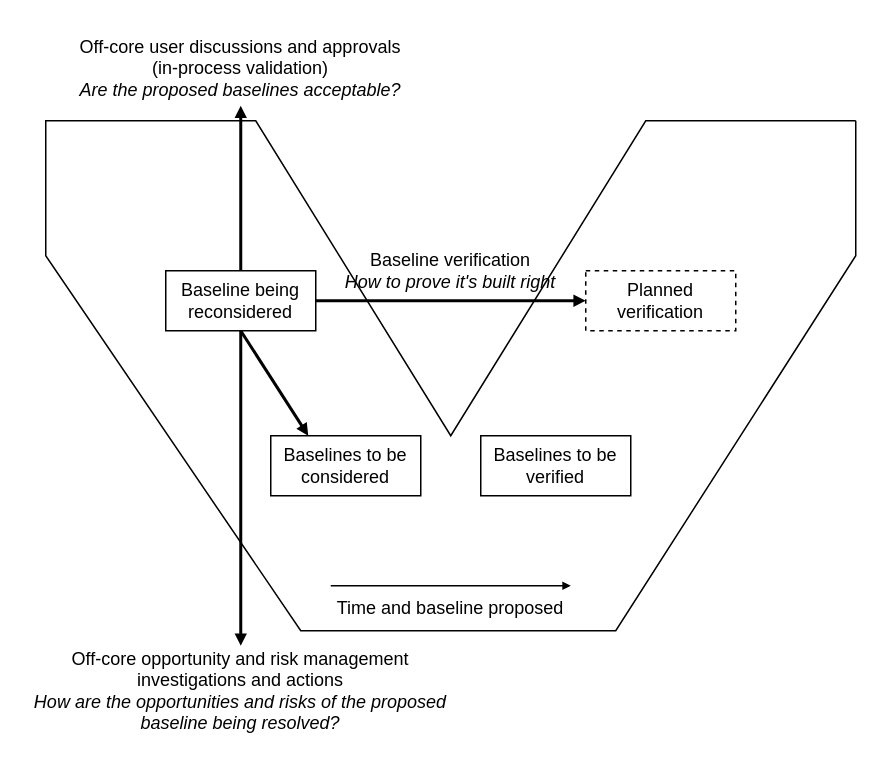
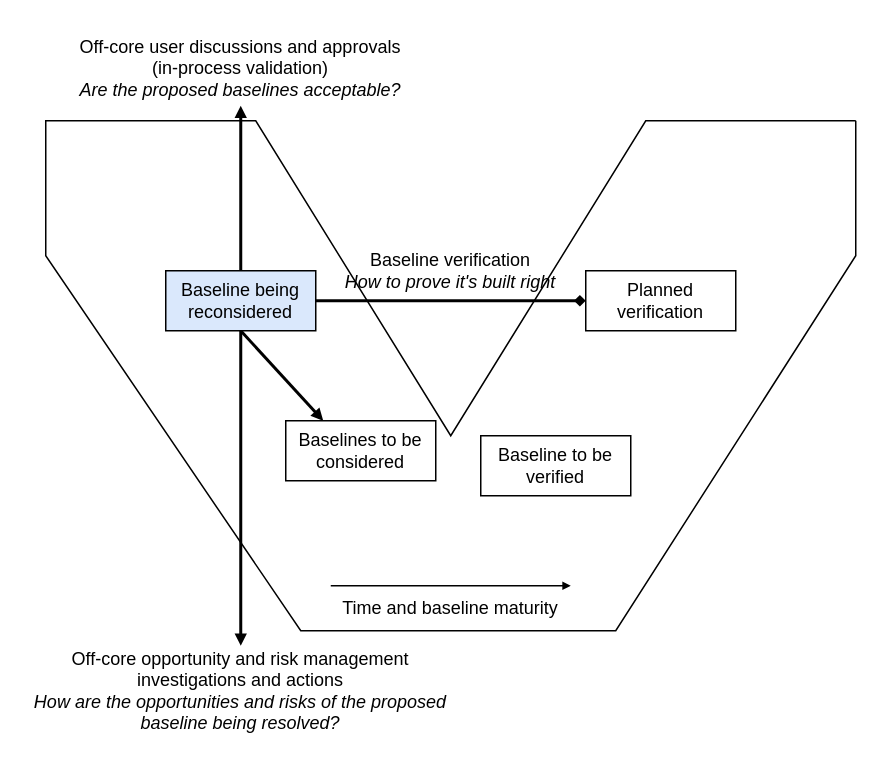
(241, 301) -> (241, 301)
(573, 301) -> (573, 301)
(661, 301) -> (661, 301)
(346, 466) -> (361, 451)
(556, 466) -> (556, 466)
(451, 608) -> (451, 608)
